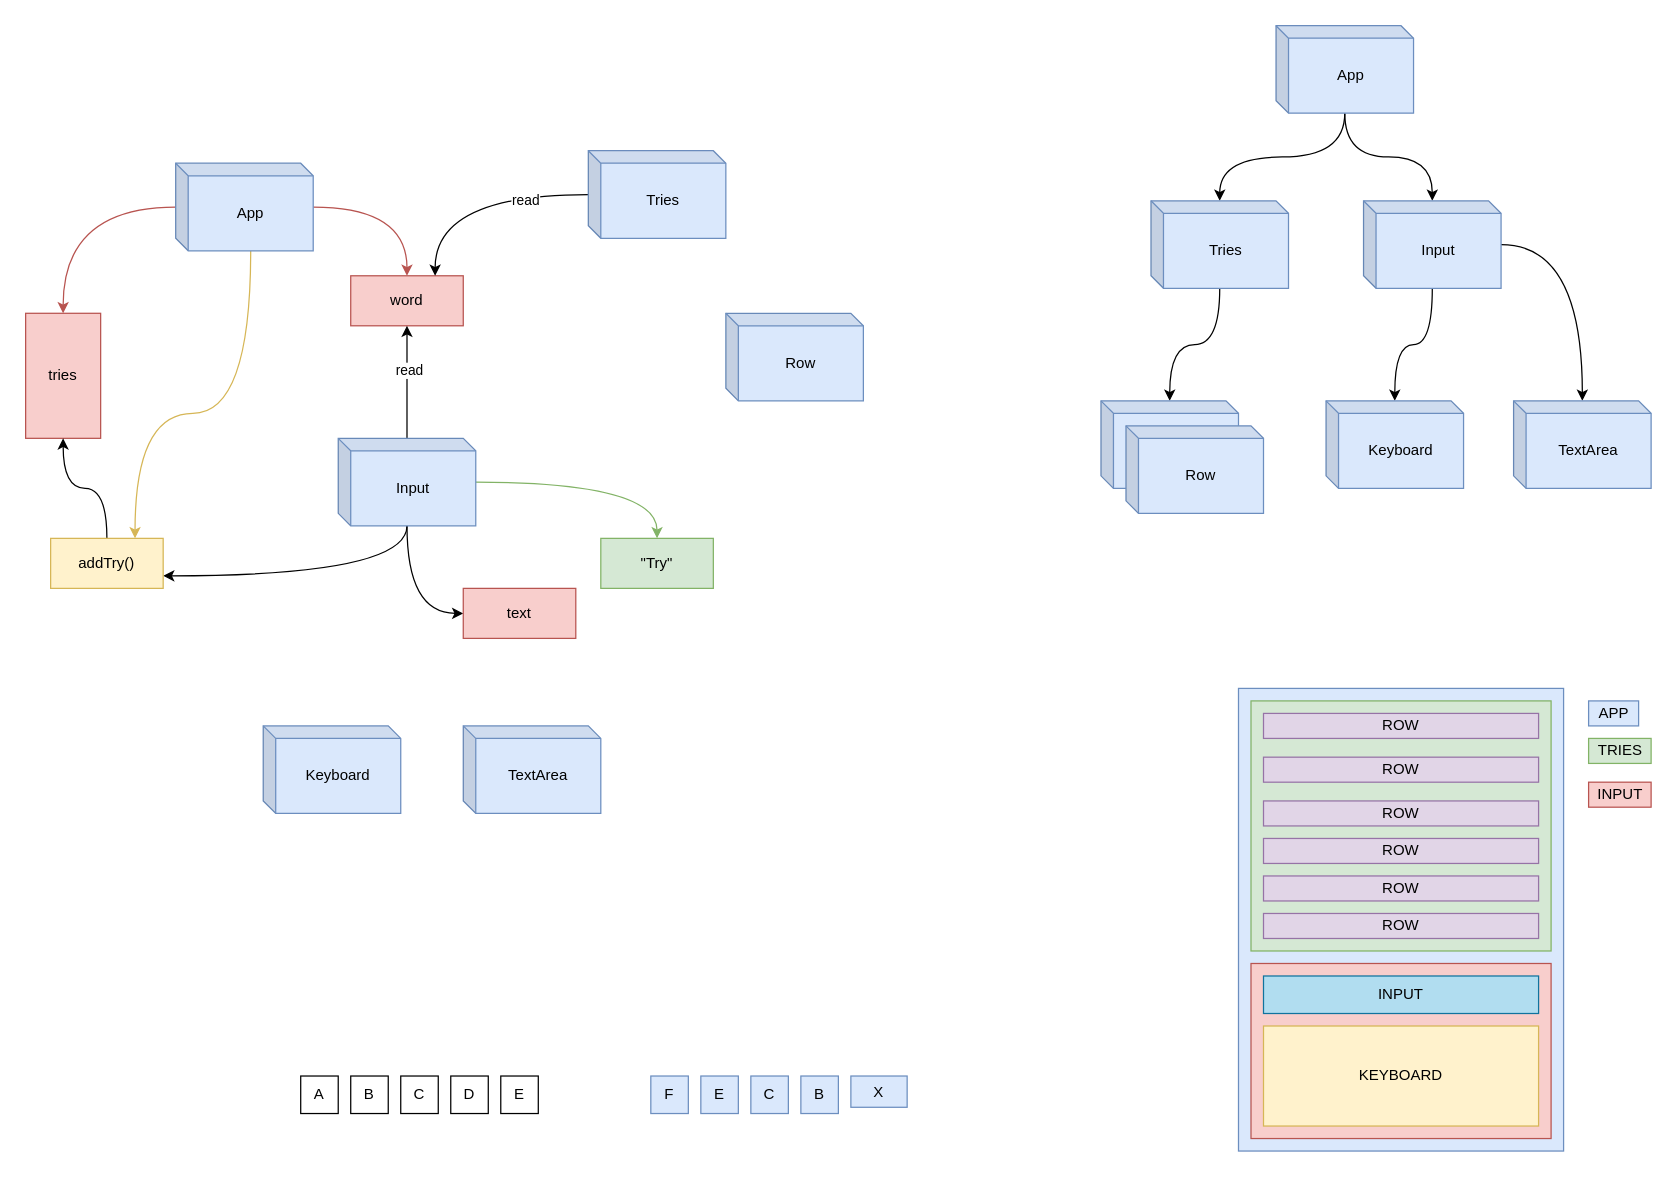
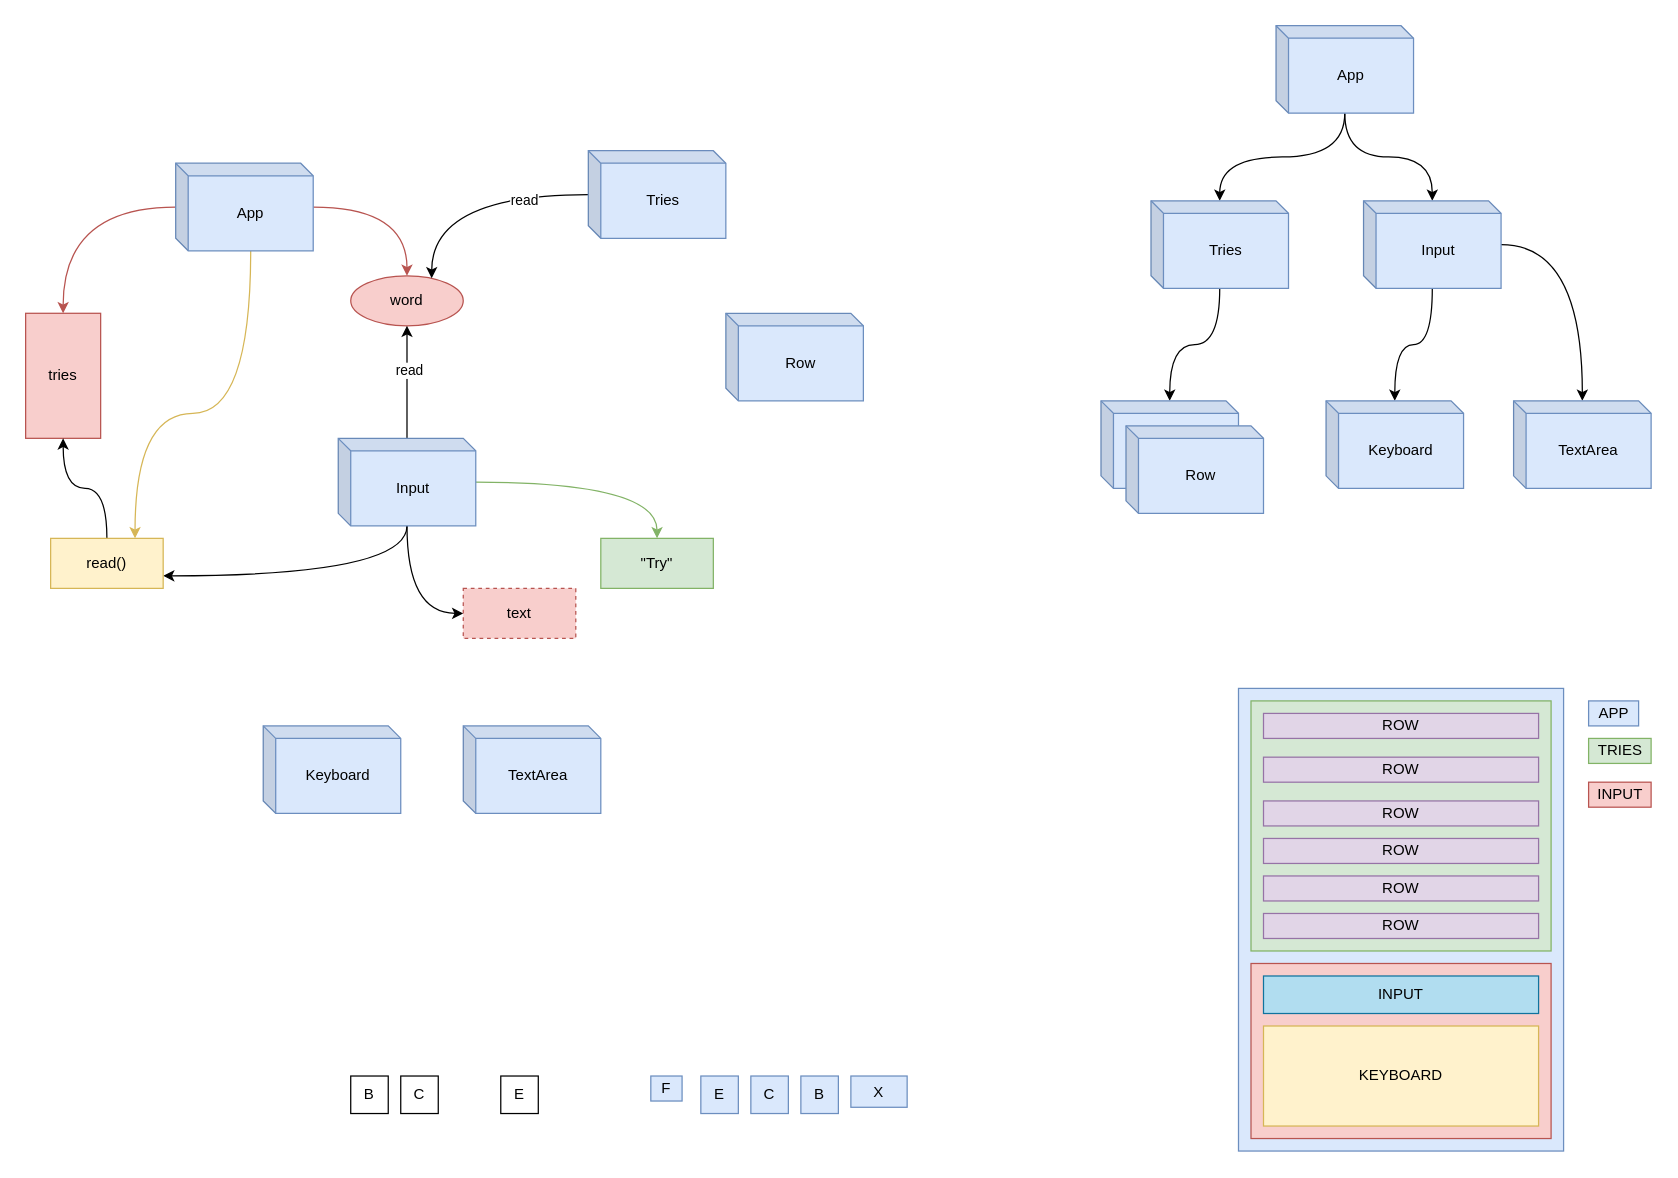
(407, 301) -> (407, 301)
(107, 563) -> (107, 563)
(519, 613) -> (519, 613)
(319, 1094) -> none
(469, 1094) -> none
(669, 1094) -> (666, 1088)
